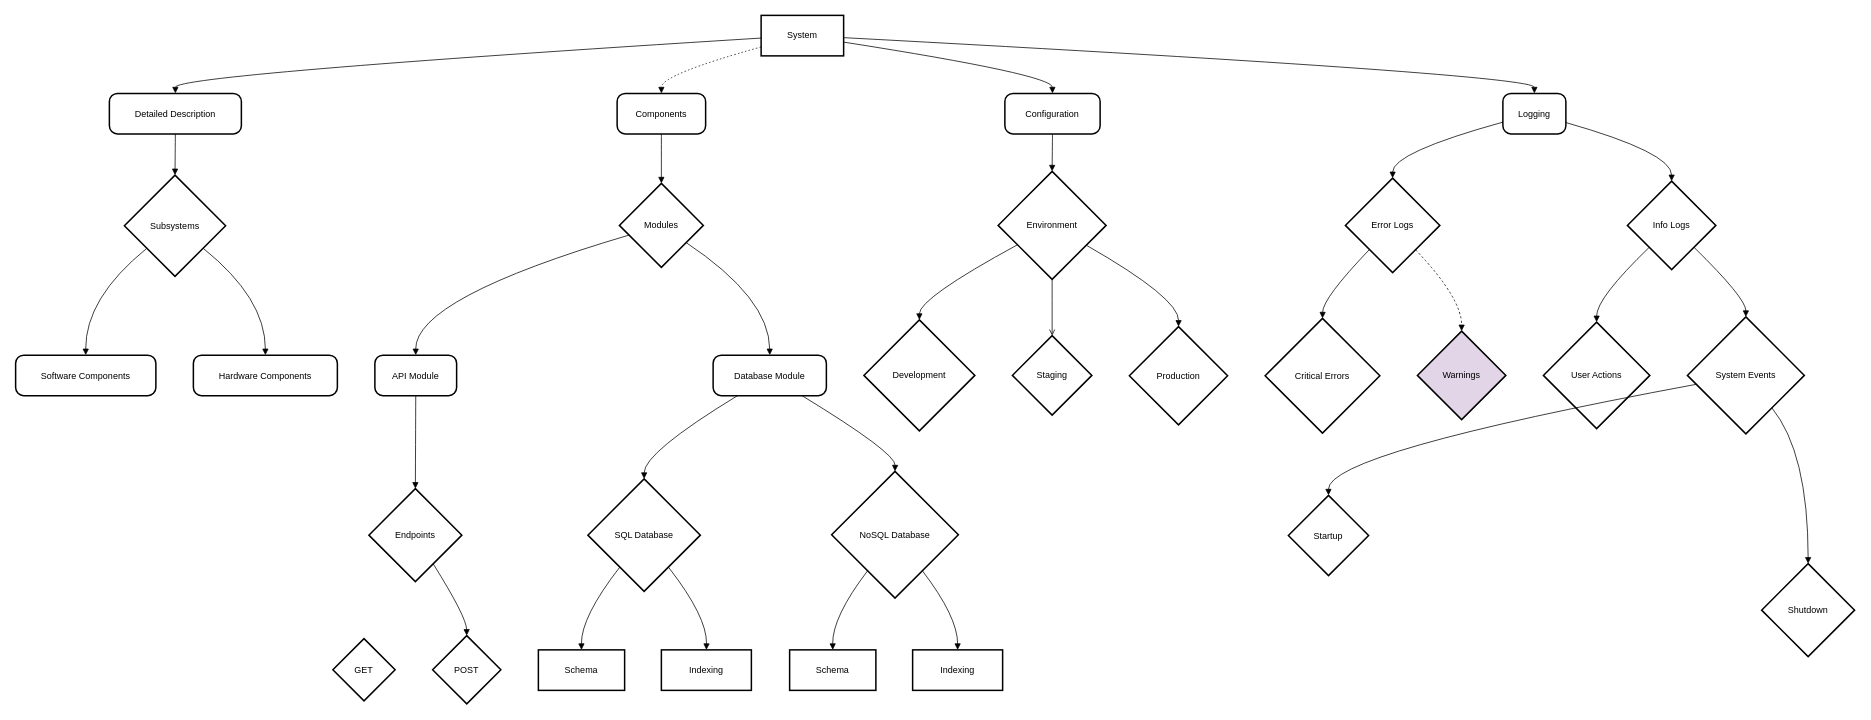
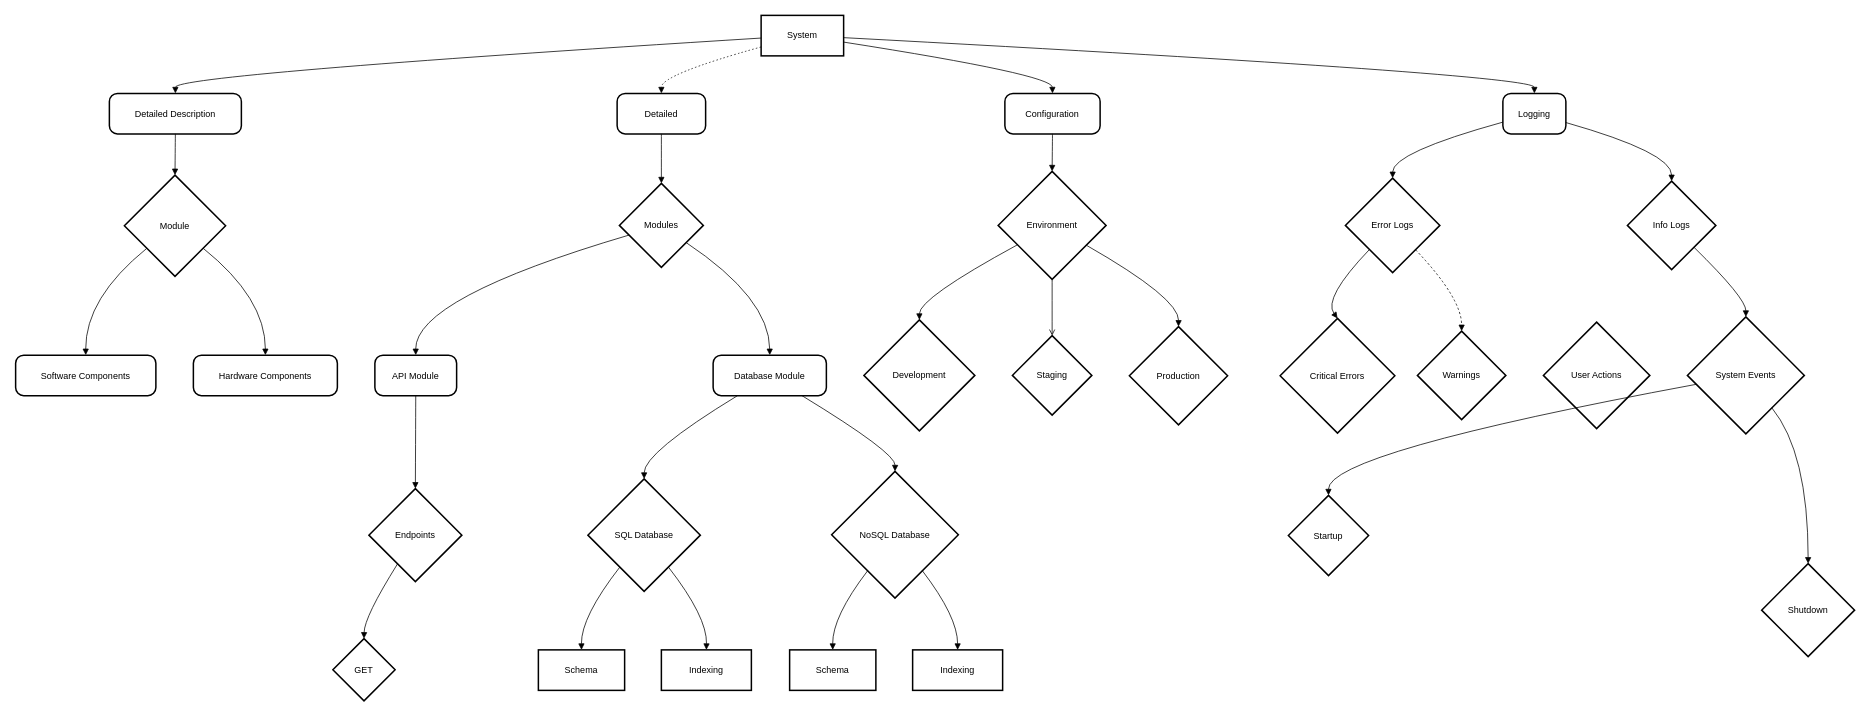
(661, 114) -> (661, 114)
(175, 226) -> (175, 226)
(1612, 287) -> none
(1461, 375) -> (1461, 375)
(1322, 376) -> (1337, 376)
(451, 594) -> none
none -> (378, 596)
(467, 670) -> none
